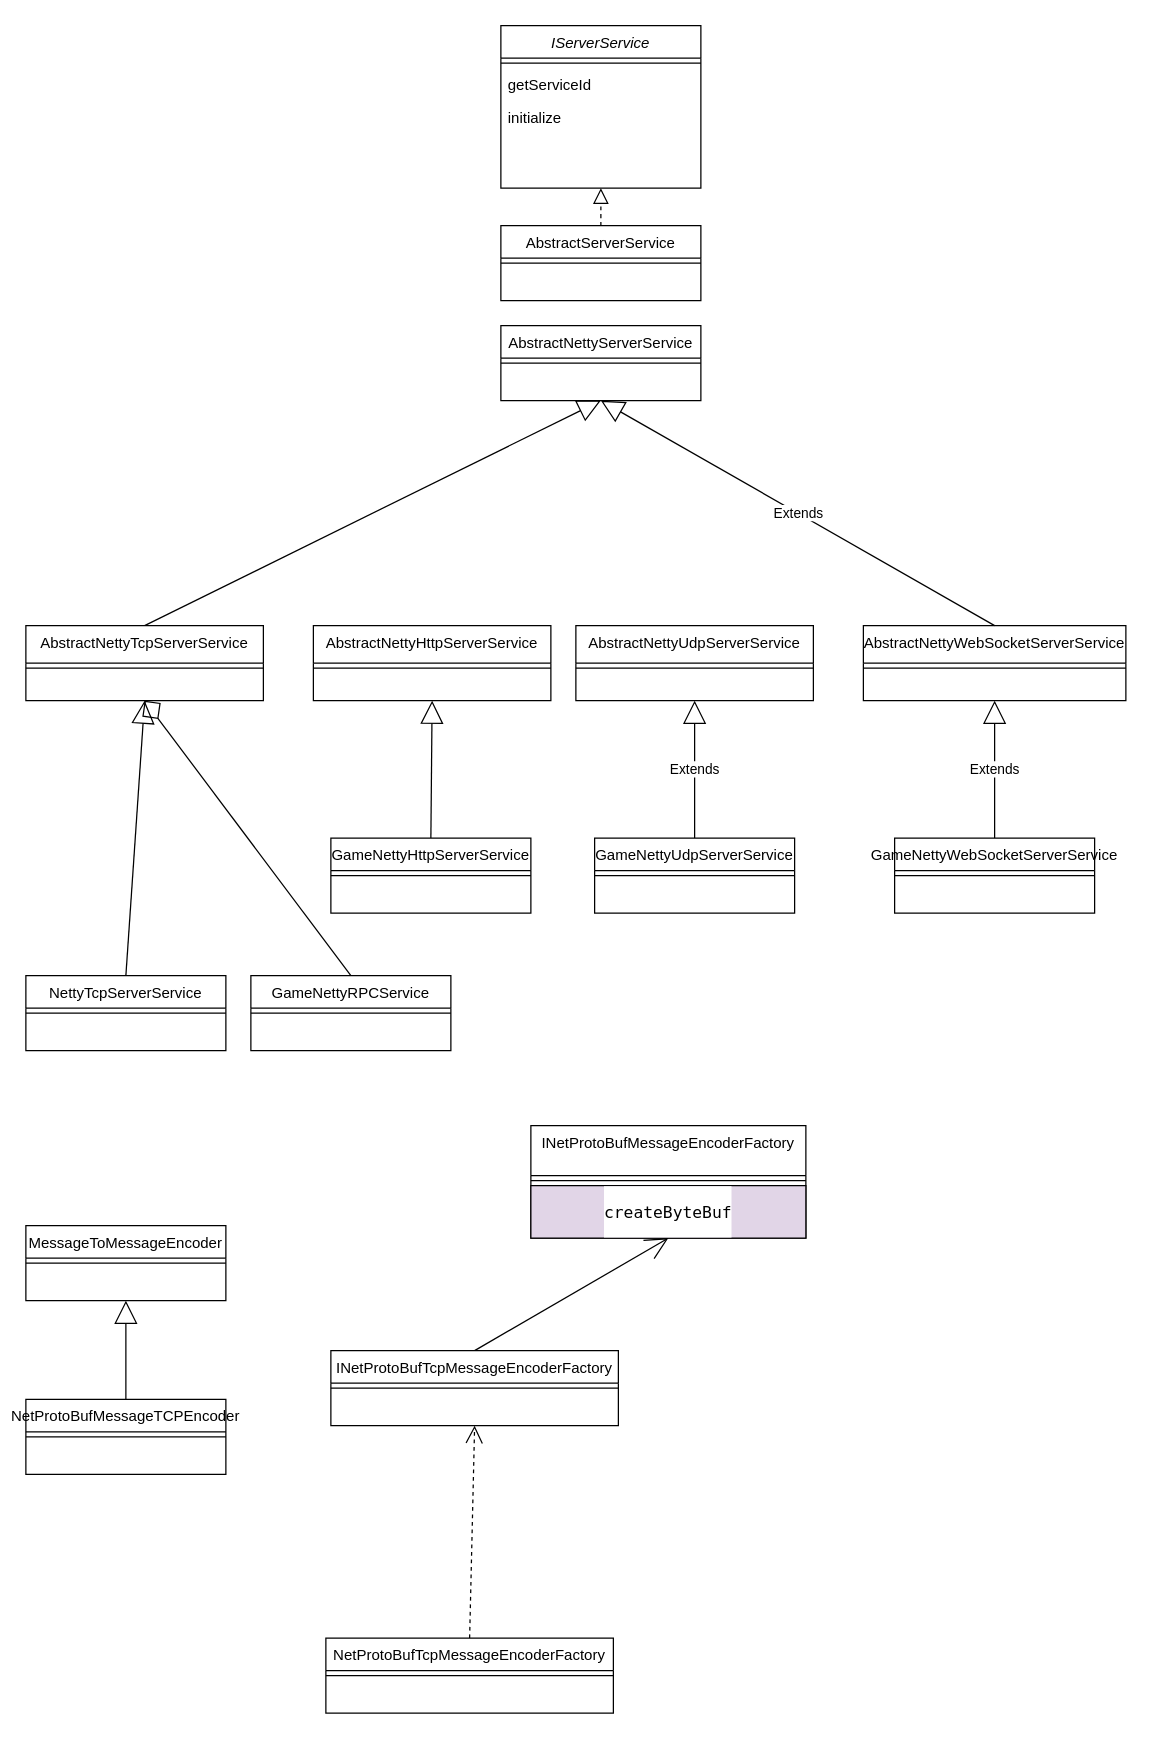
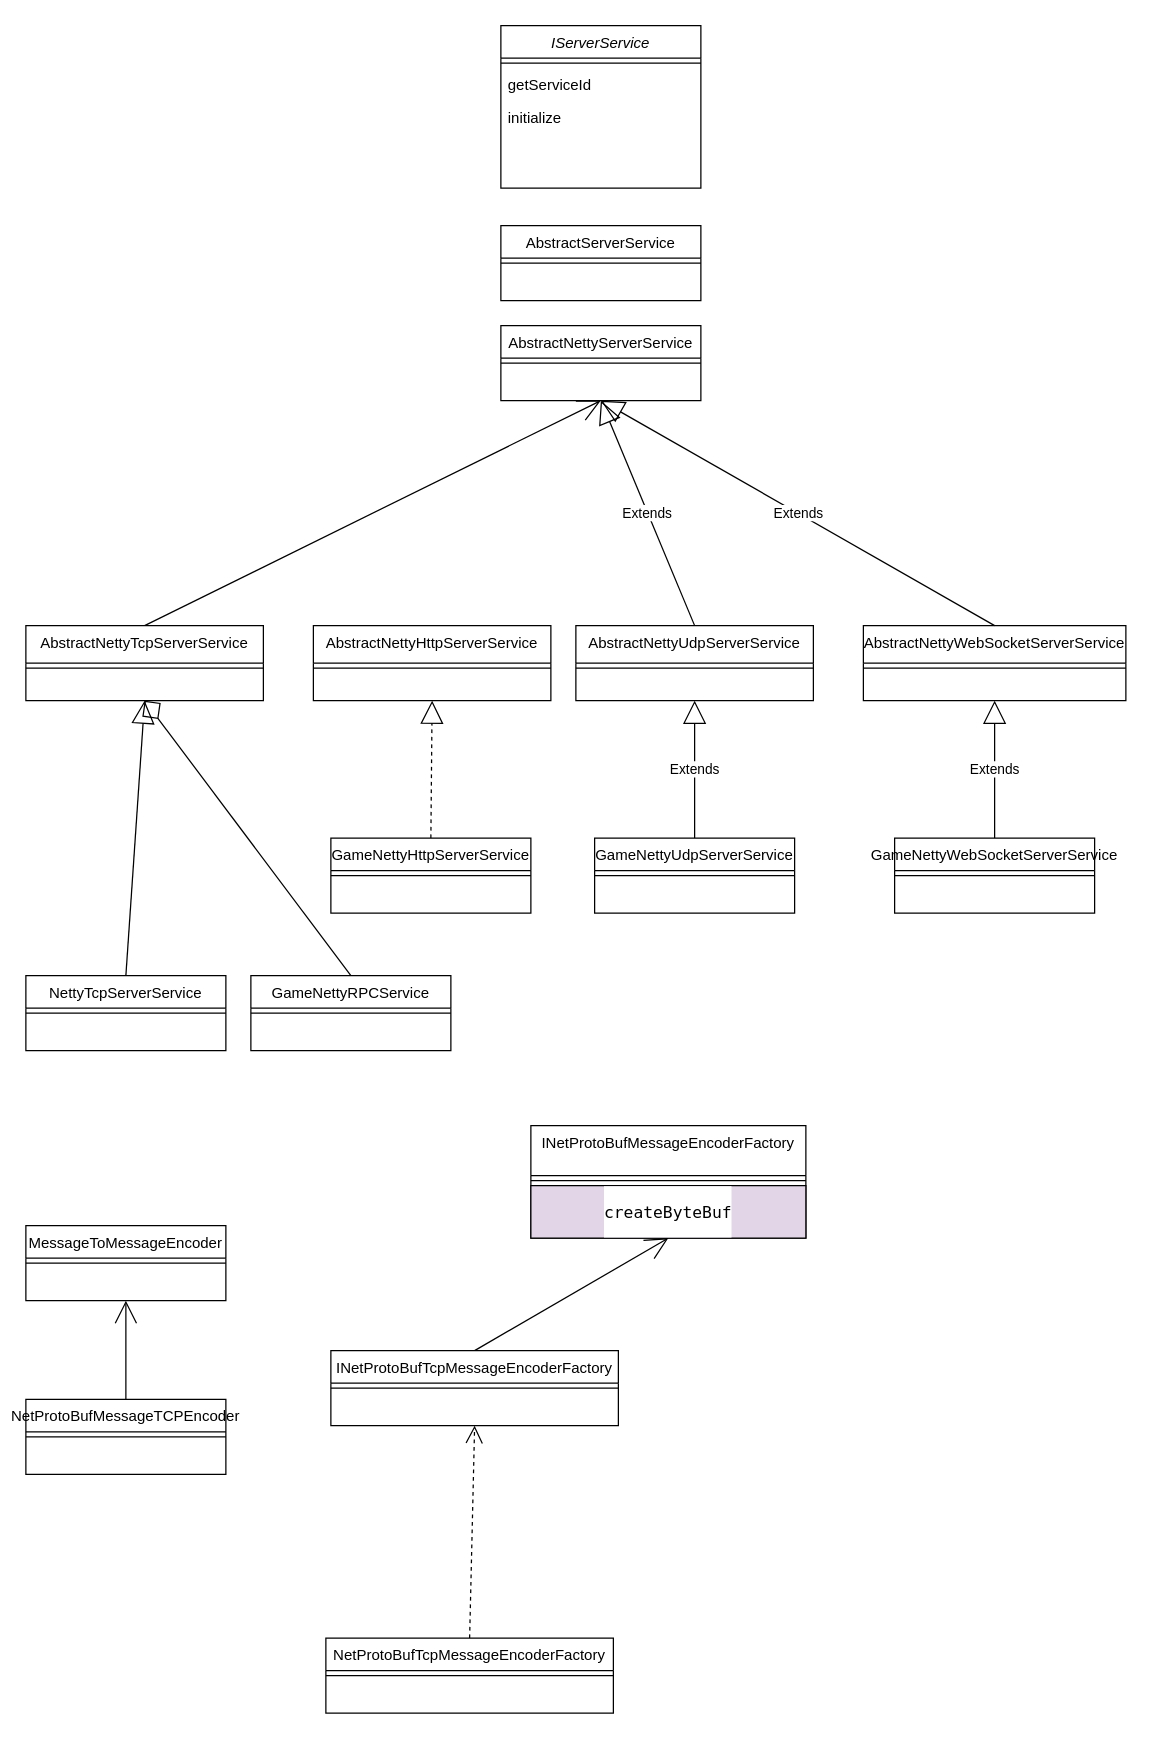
(601, 214) -> none
(579, 411) -> (587, 407)
none -> (652, 524)
(431, 780) -> (431, 780)
(126, 1324) -> (126, 1315)
